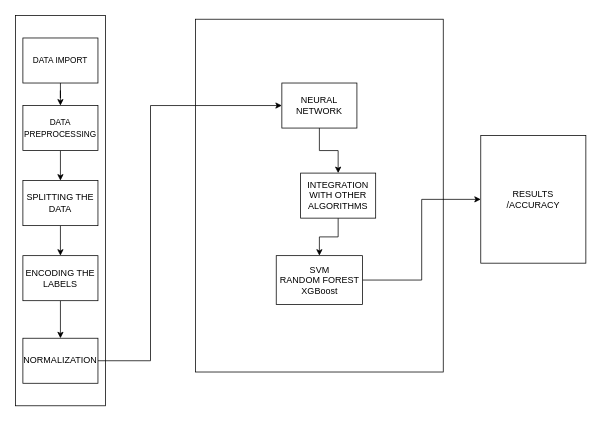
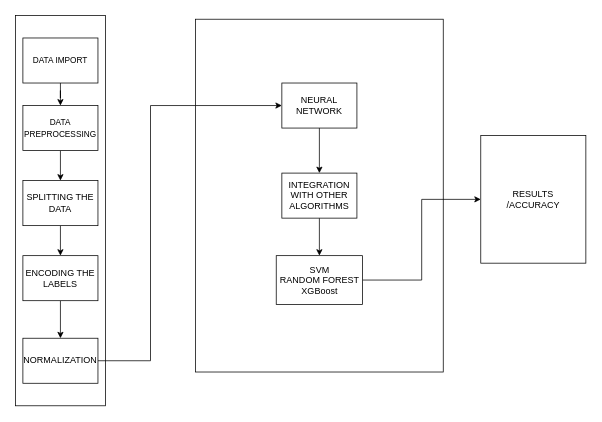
(338, 195) -> (319, 195)
